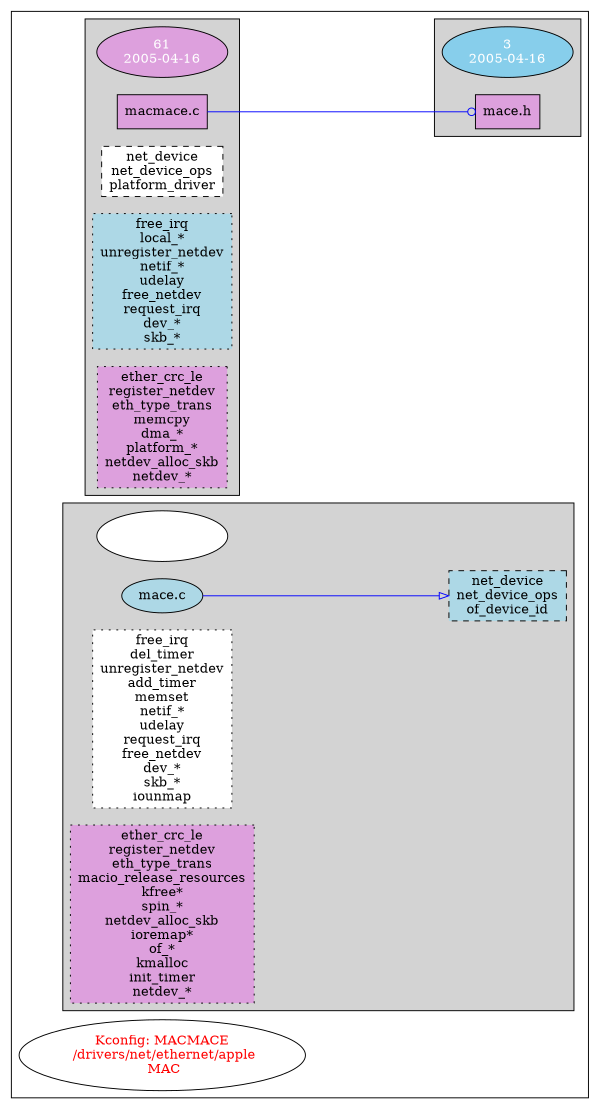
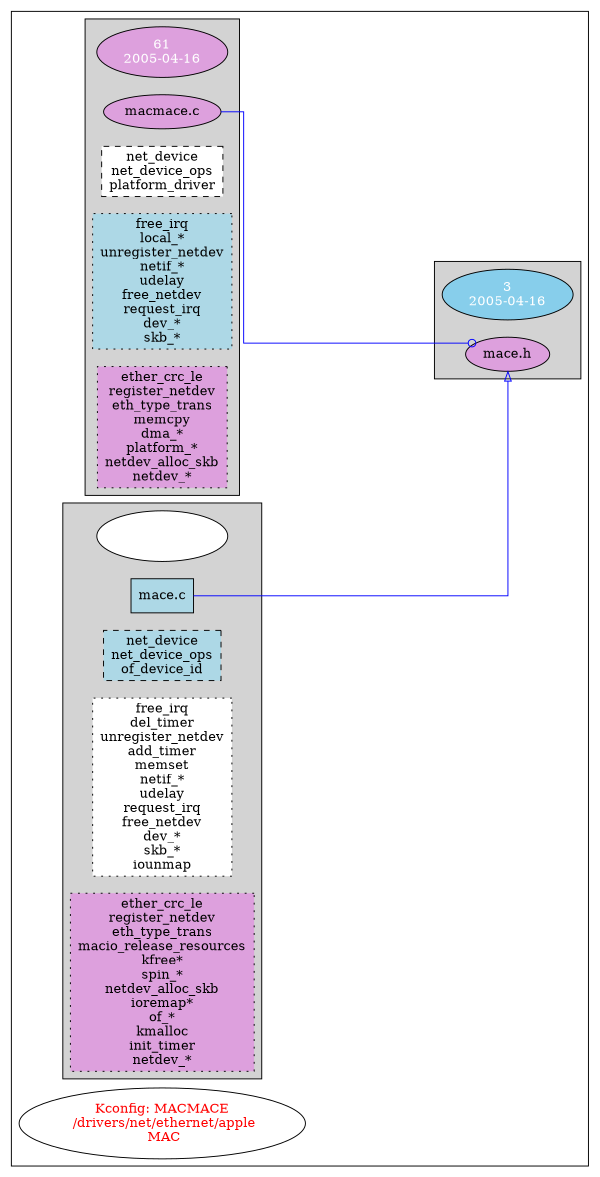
(162, 112) -> (162, 112)
(508, 112) -> (508, 354)
(162, 596) -> (162, 596)
(321, 596) -> (458, 596)
